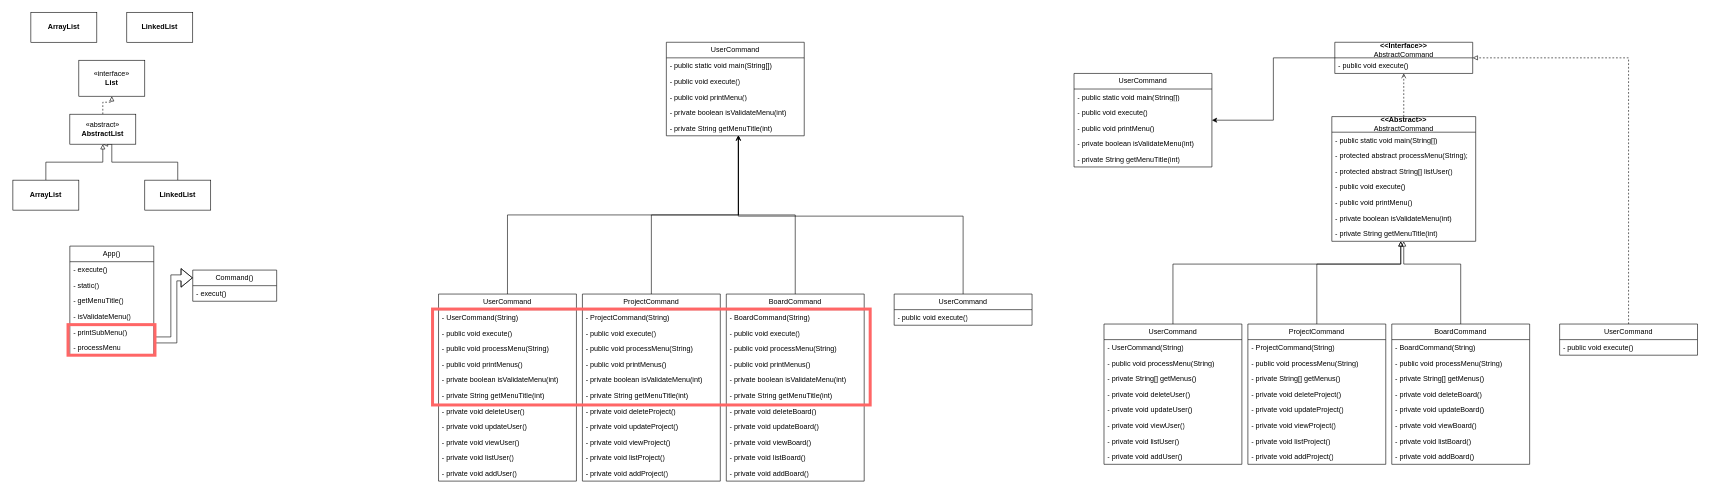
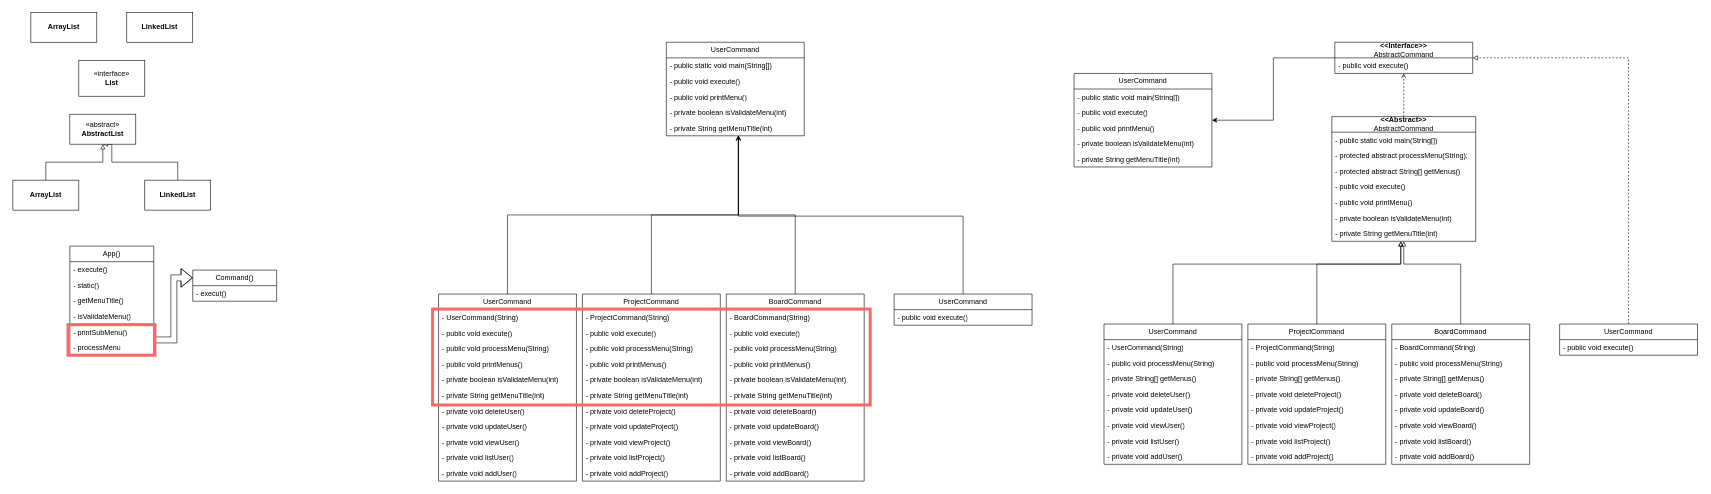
(102, 103) -> none
(1405, 176) -> (1405, 176)
